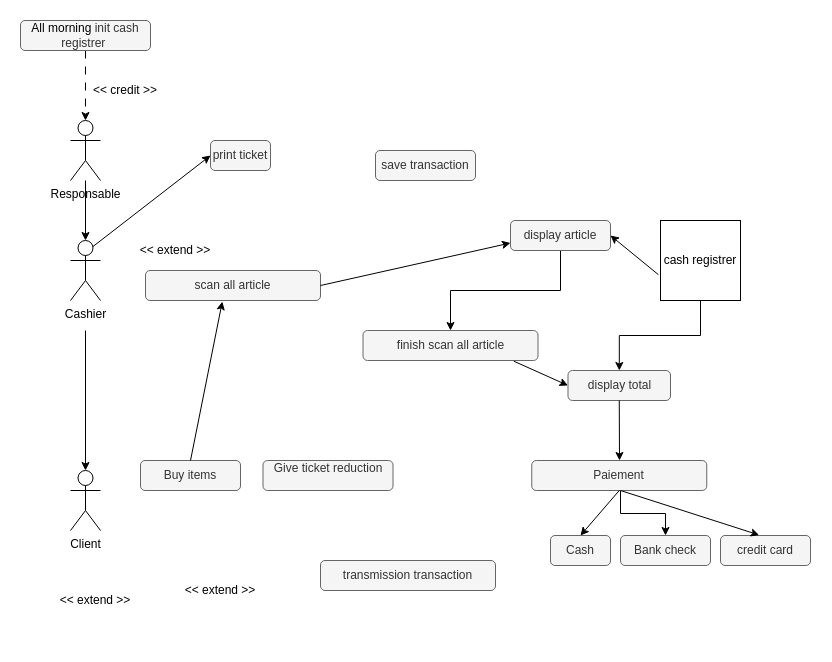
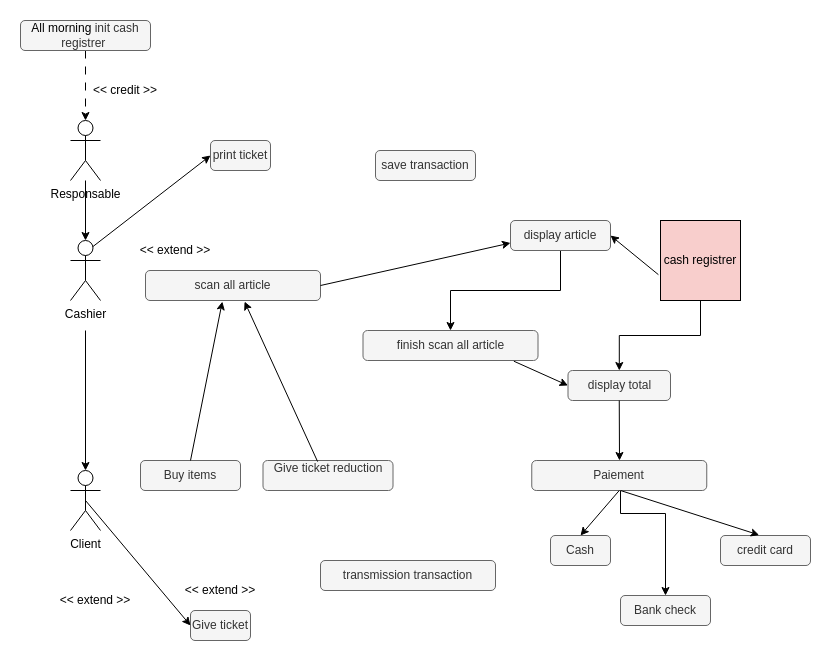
(701, 261) -> (701, 261)
none -> (283, 385)
(666, 551) -> (666, 611)
none -> (137, 561)
none -> (221, 626)
